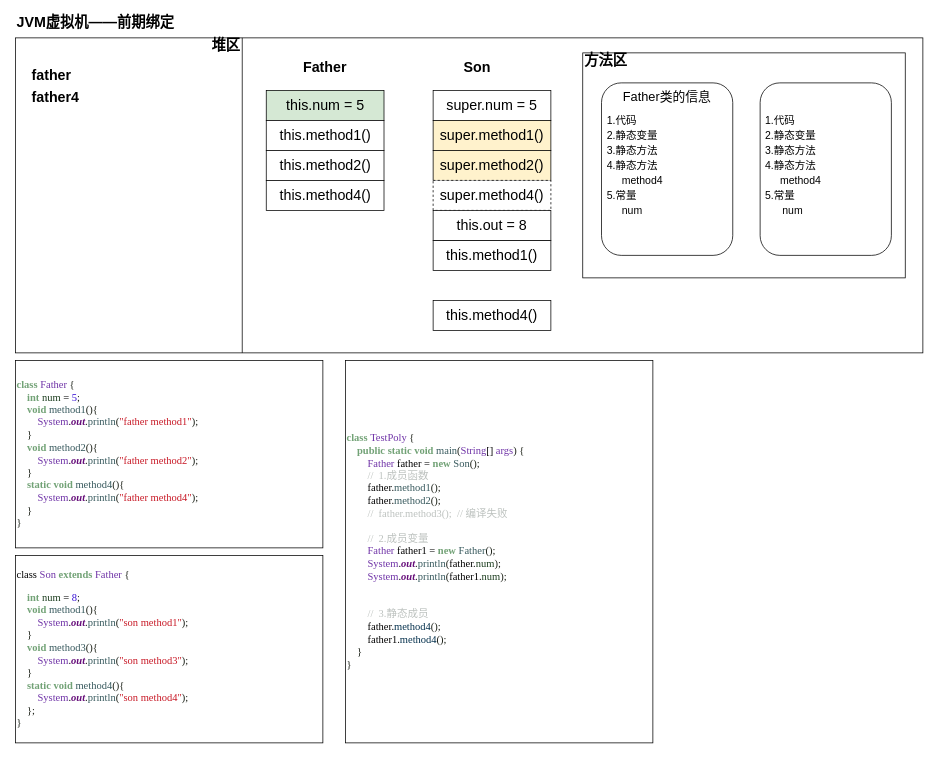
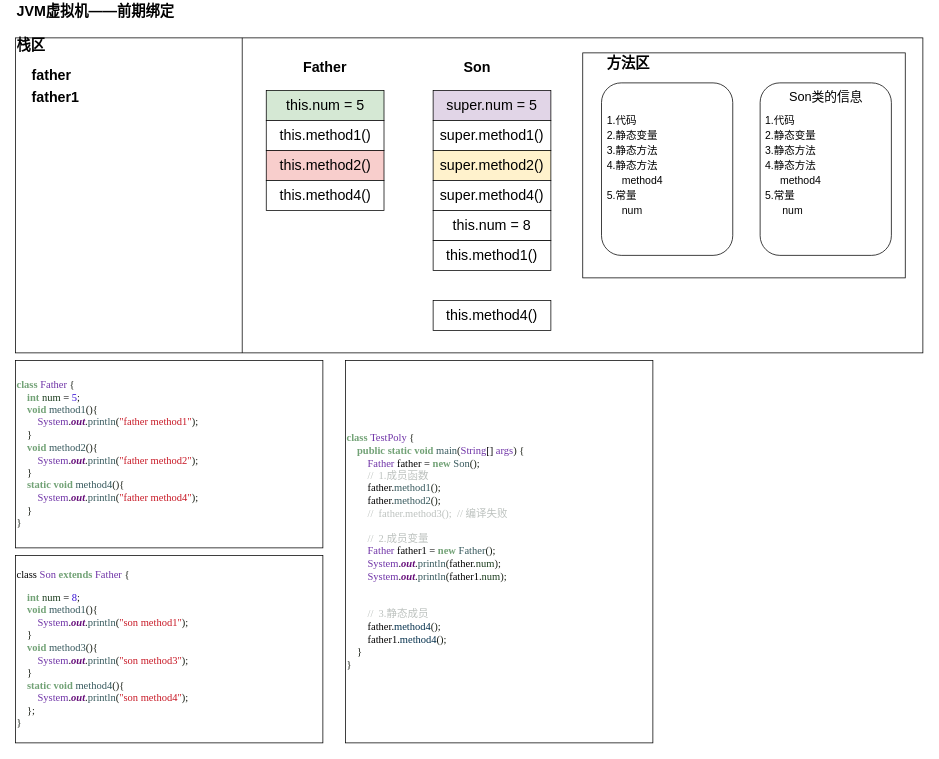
(98, 23) -> (98, 12)
none -> (30, 45)
(255, 45) -> none
(628, 60) -> (650, 64)
(57, 98) -> (57, 98)
(667, 98) -> none
none -> (826, 98)
(492, 105) -> (492, 105)
(492, 135) -> (492, 135)
(325, 165) -> (325, 165)
(492, 195) -> (492, 195)
(492, 225) -> (492, 225)
